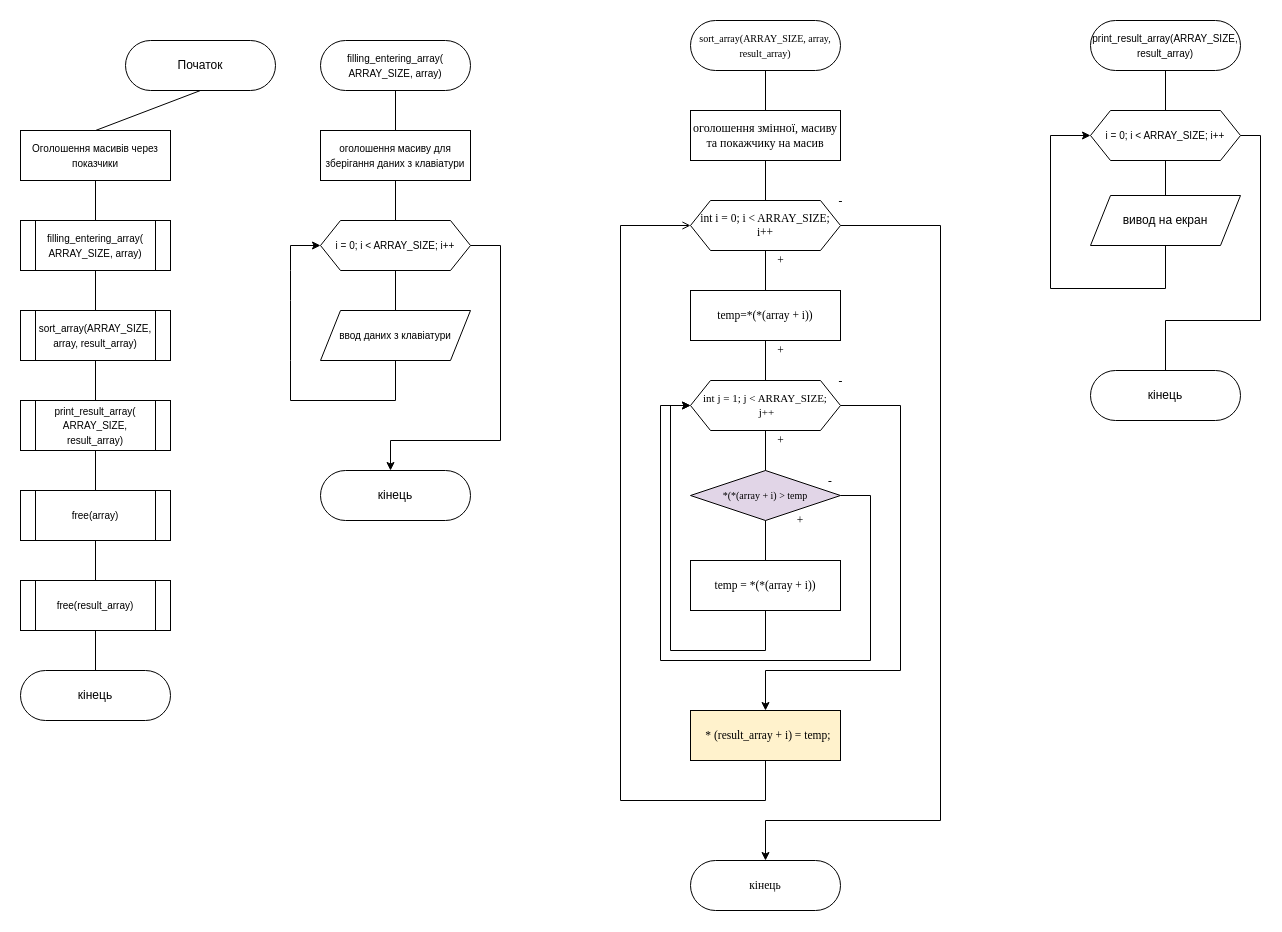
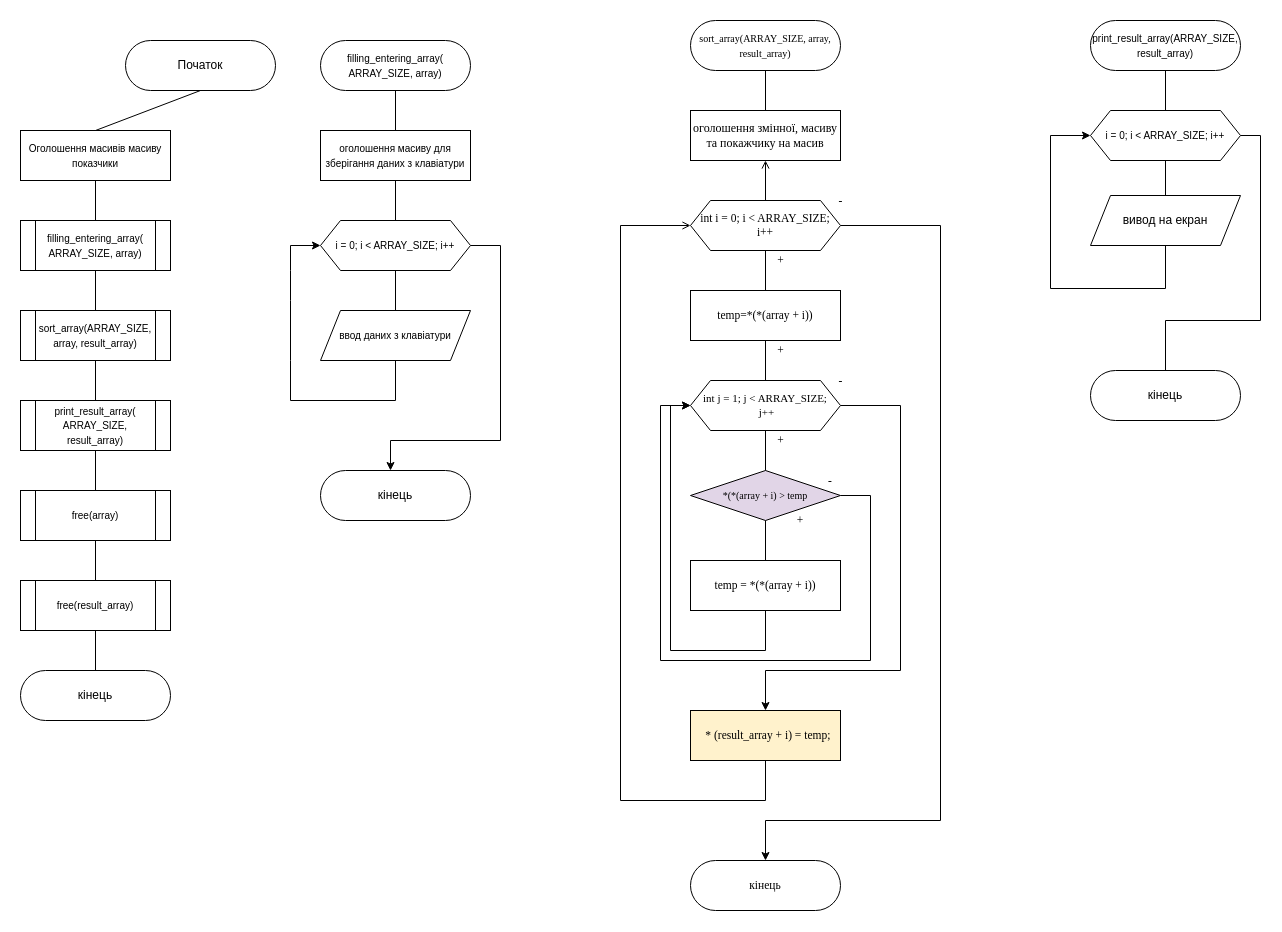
(96, 156) -> (96, 156)
(766, 166) -> (766, 166)
